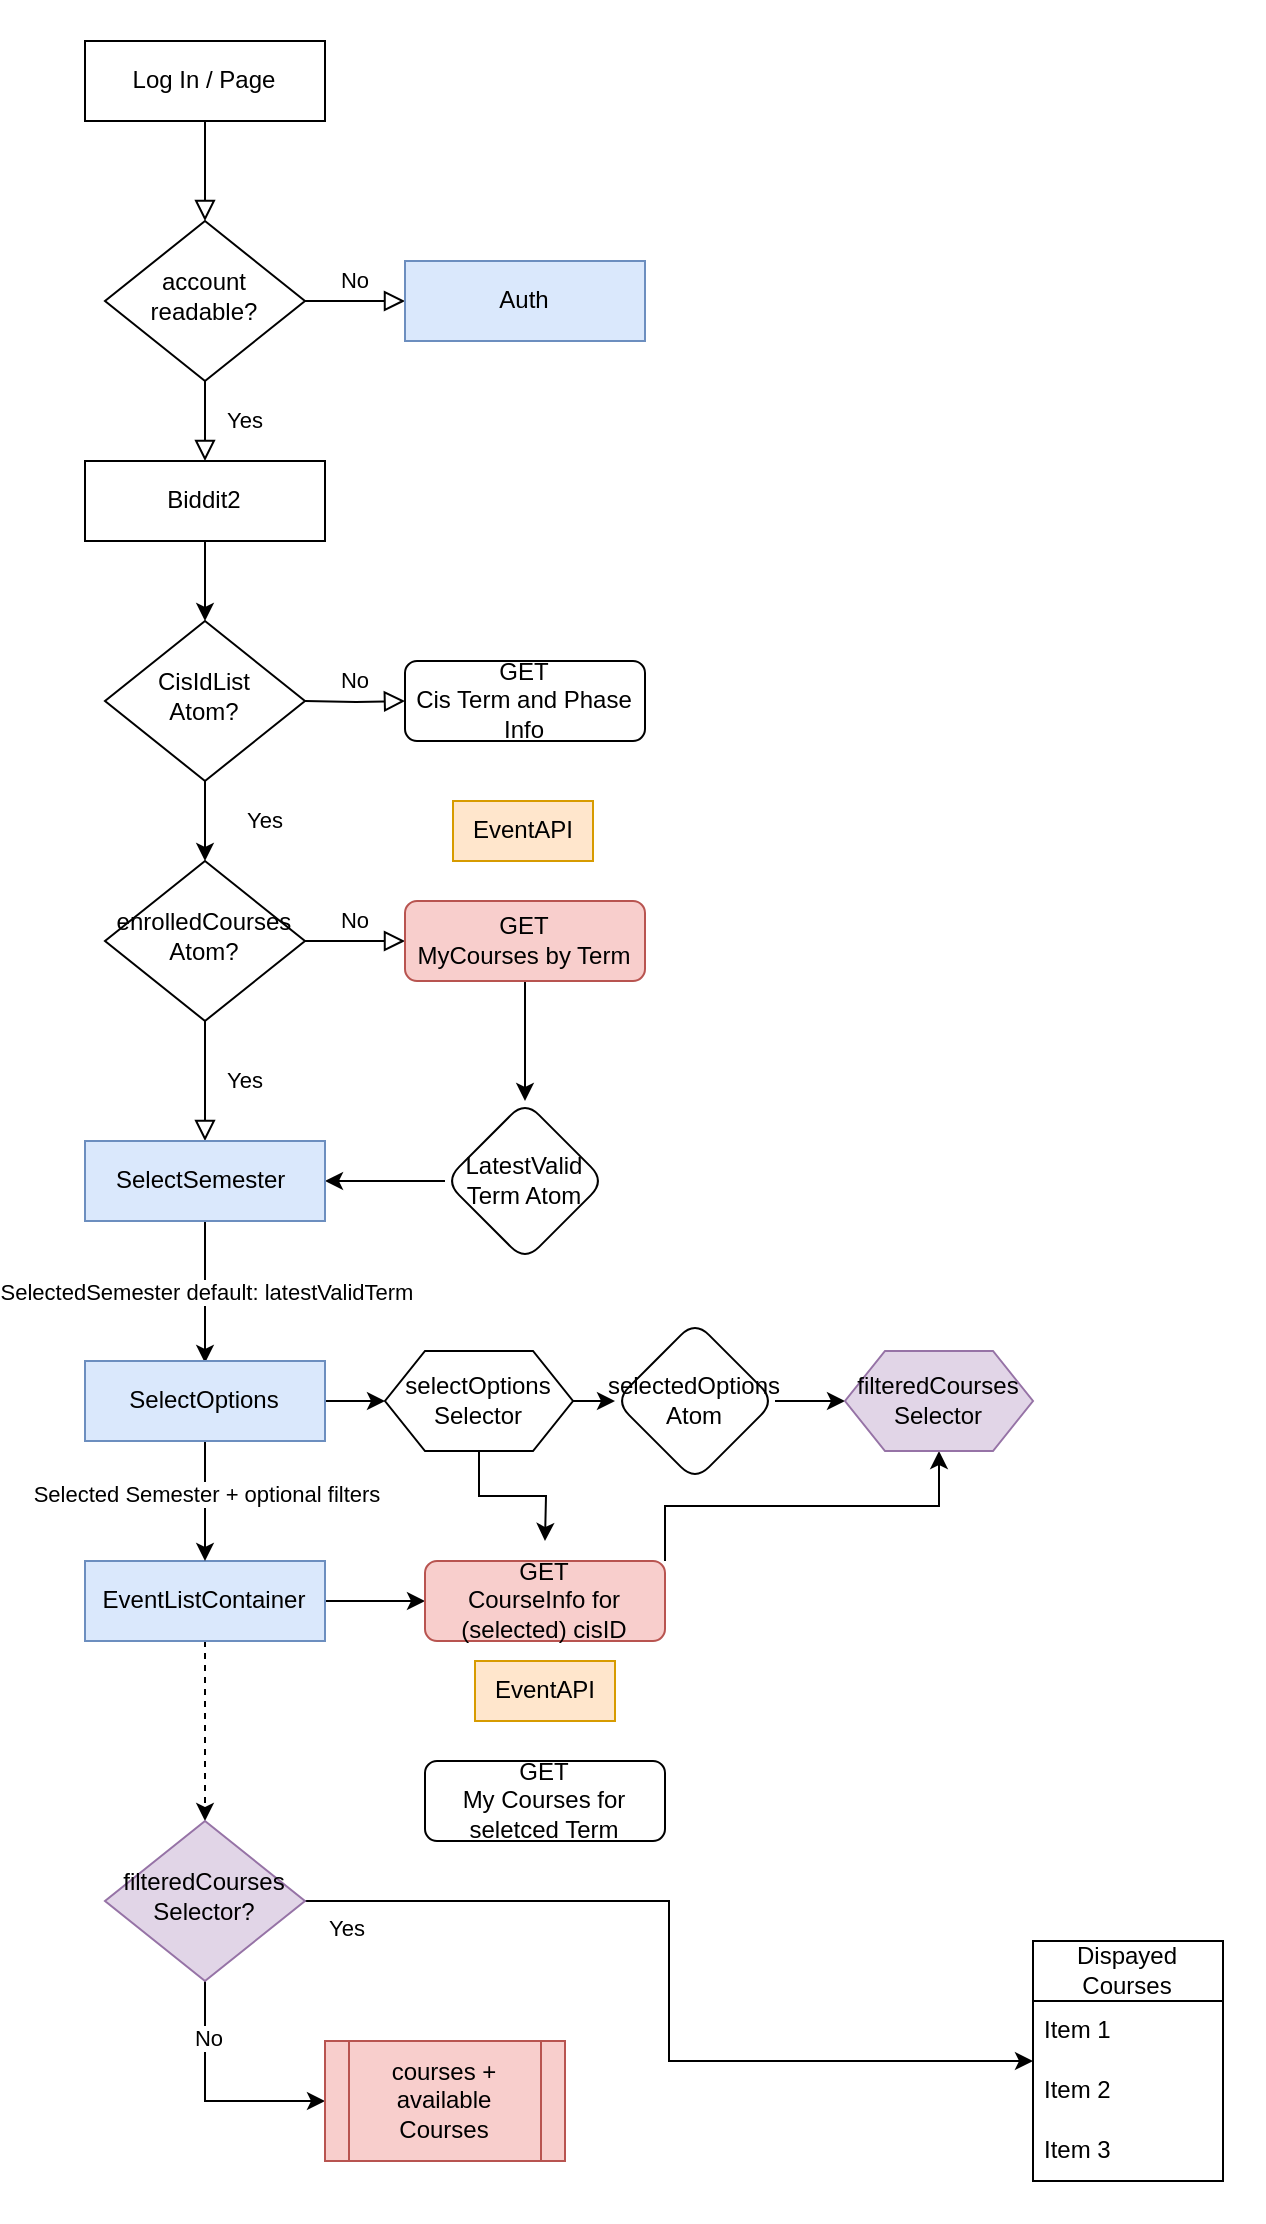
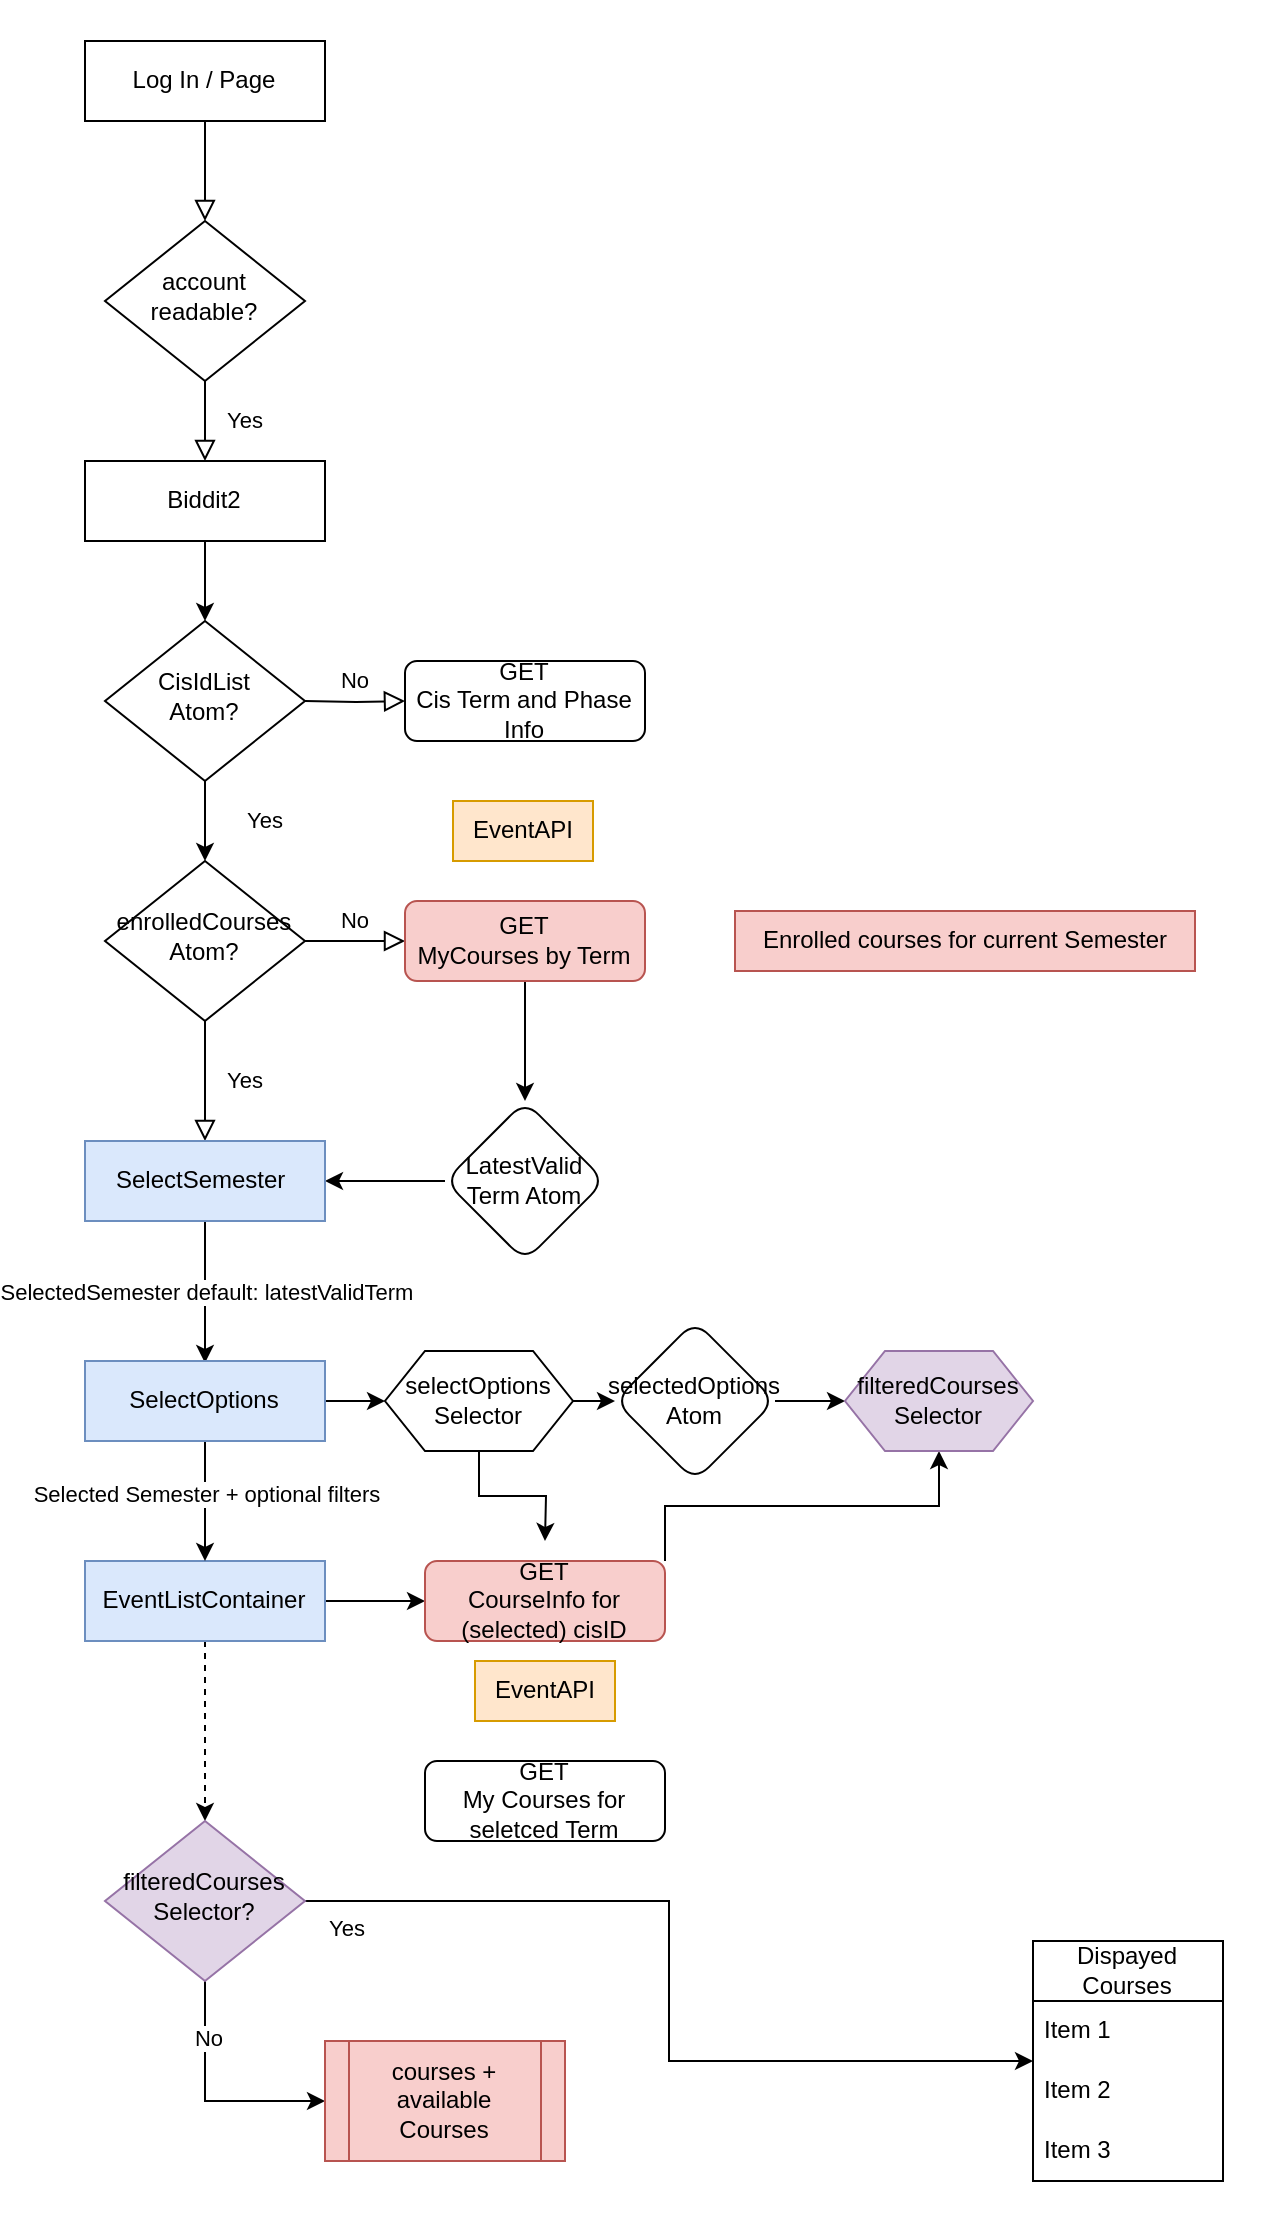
(344, 301) -> none
(525, 301) -> none
none -> (965, 941)
